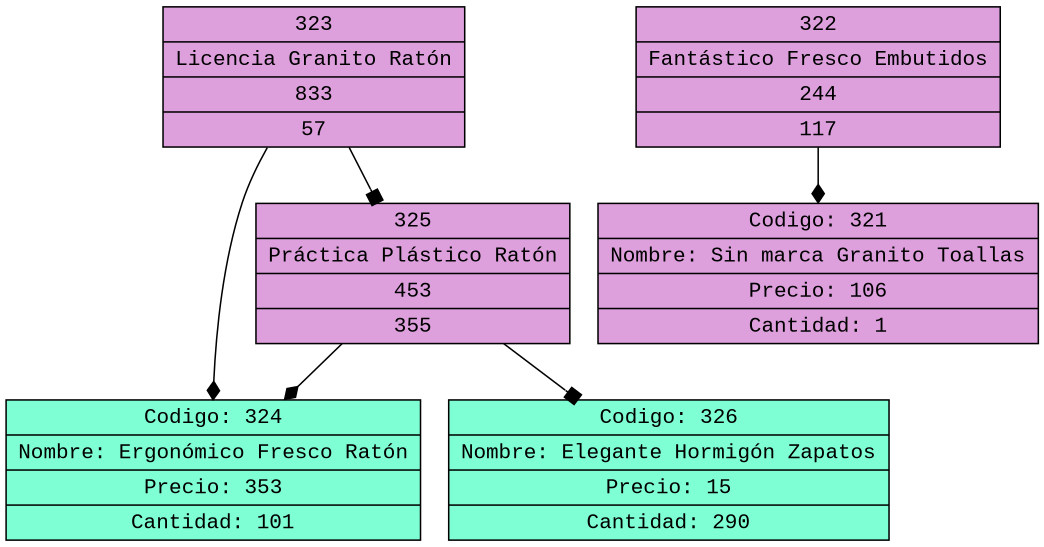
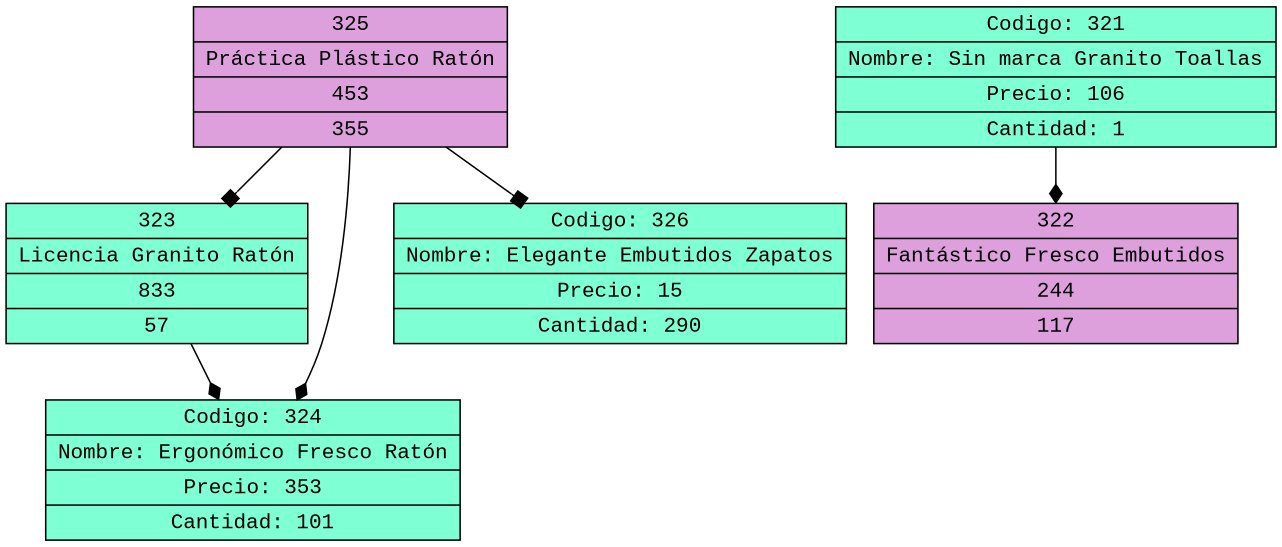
(314, 77) -> (157, 273)
(818, 166) -> (1056, 166)
(360, 168) -> (259, 169)
(818, 273) -> (1056, 77)
(669, 452) -> (620, 255)
